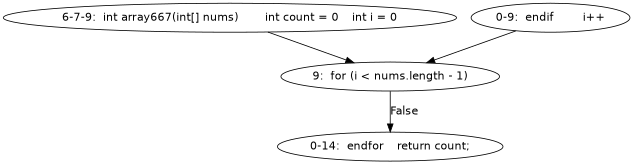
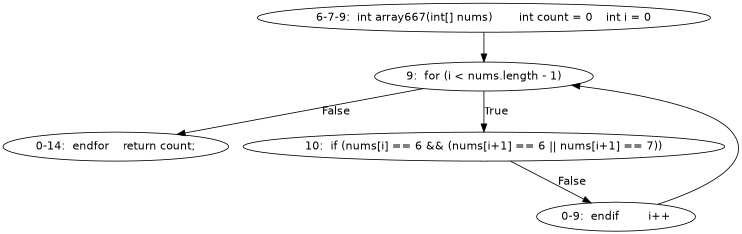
none -> (484, 147)
